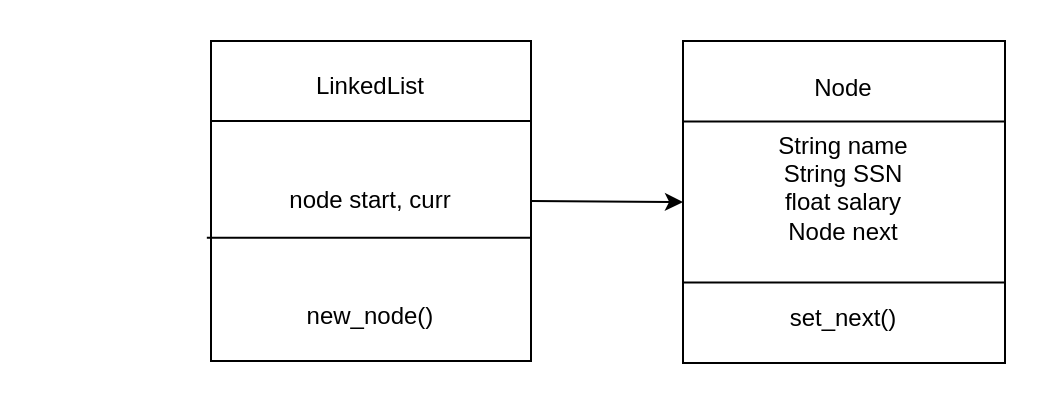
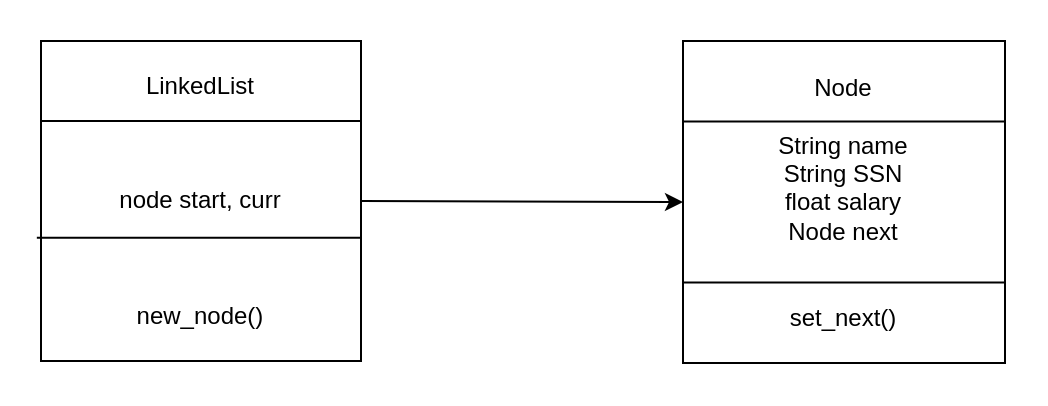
(371, 201) -> (201, 201)
